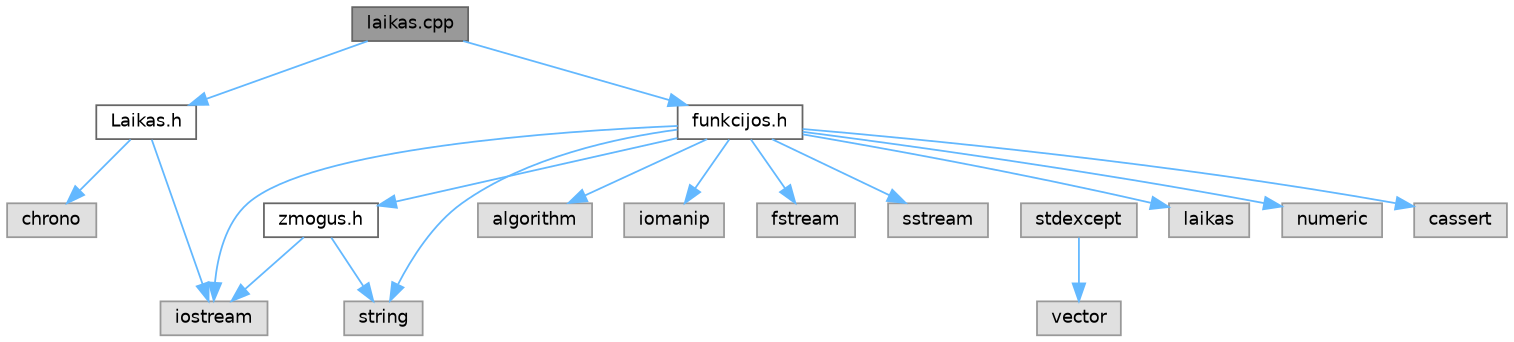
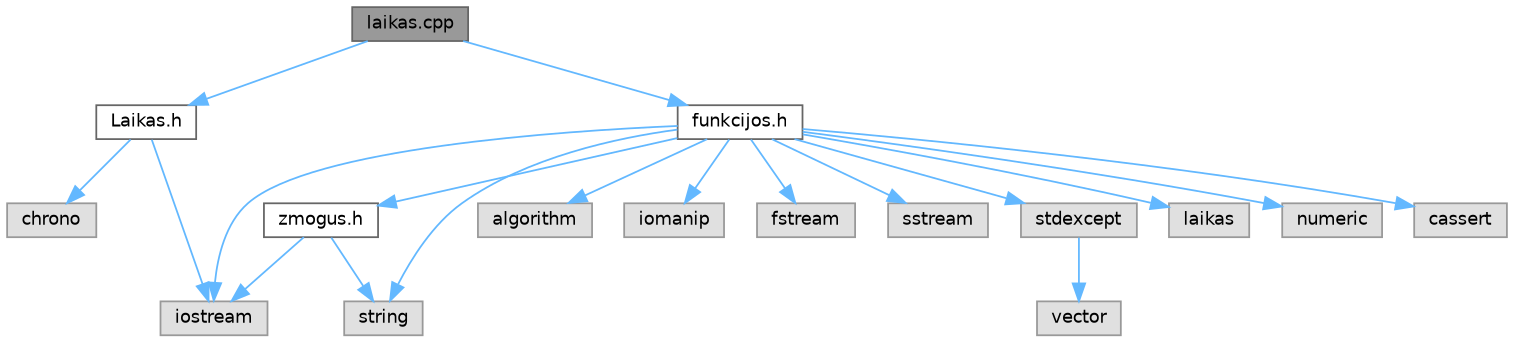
none -> (900, 169)
